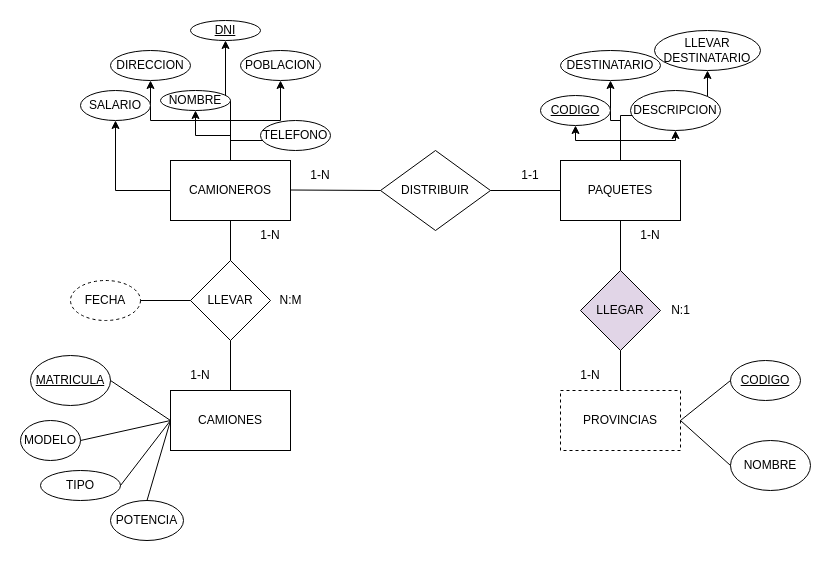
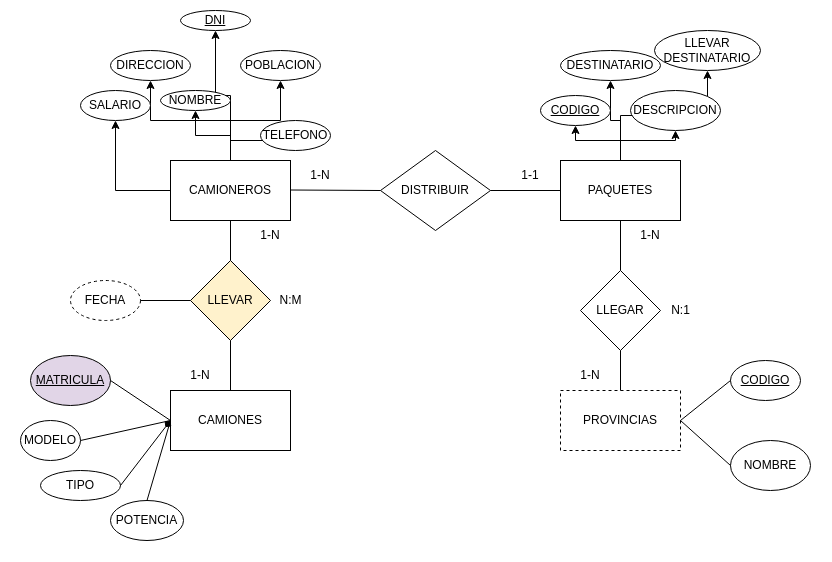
(226, 31) -> (216, 21)
(231, 301) -> (231, 301)
(621, 311) -> (621, 311)
(71, 381) -> (71, 381)
(166, 427) -> (165, 427)
